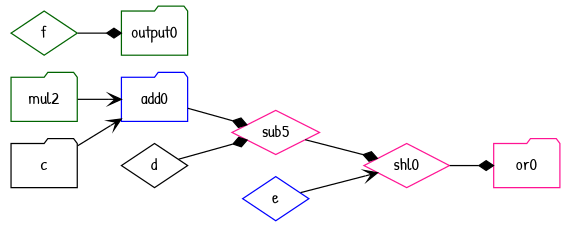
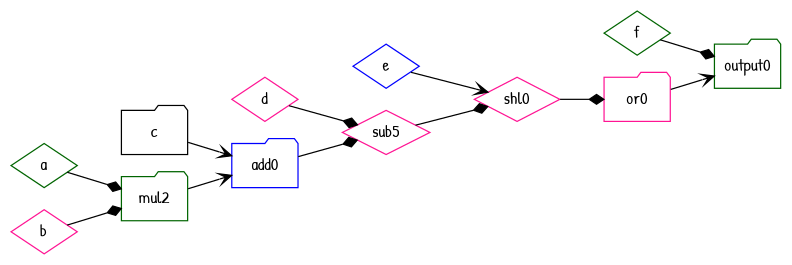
none -> (687, 85)
none -> (44, 166)
(155, 166) -> (265, 99)
none -> (44, 232)
